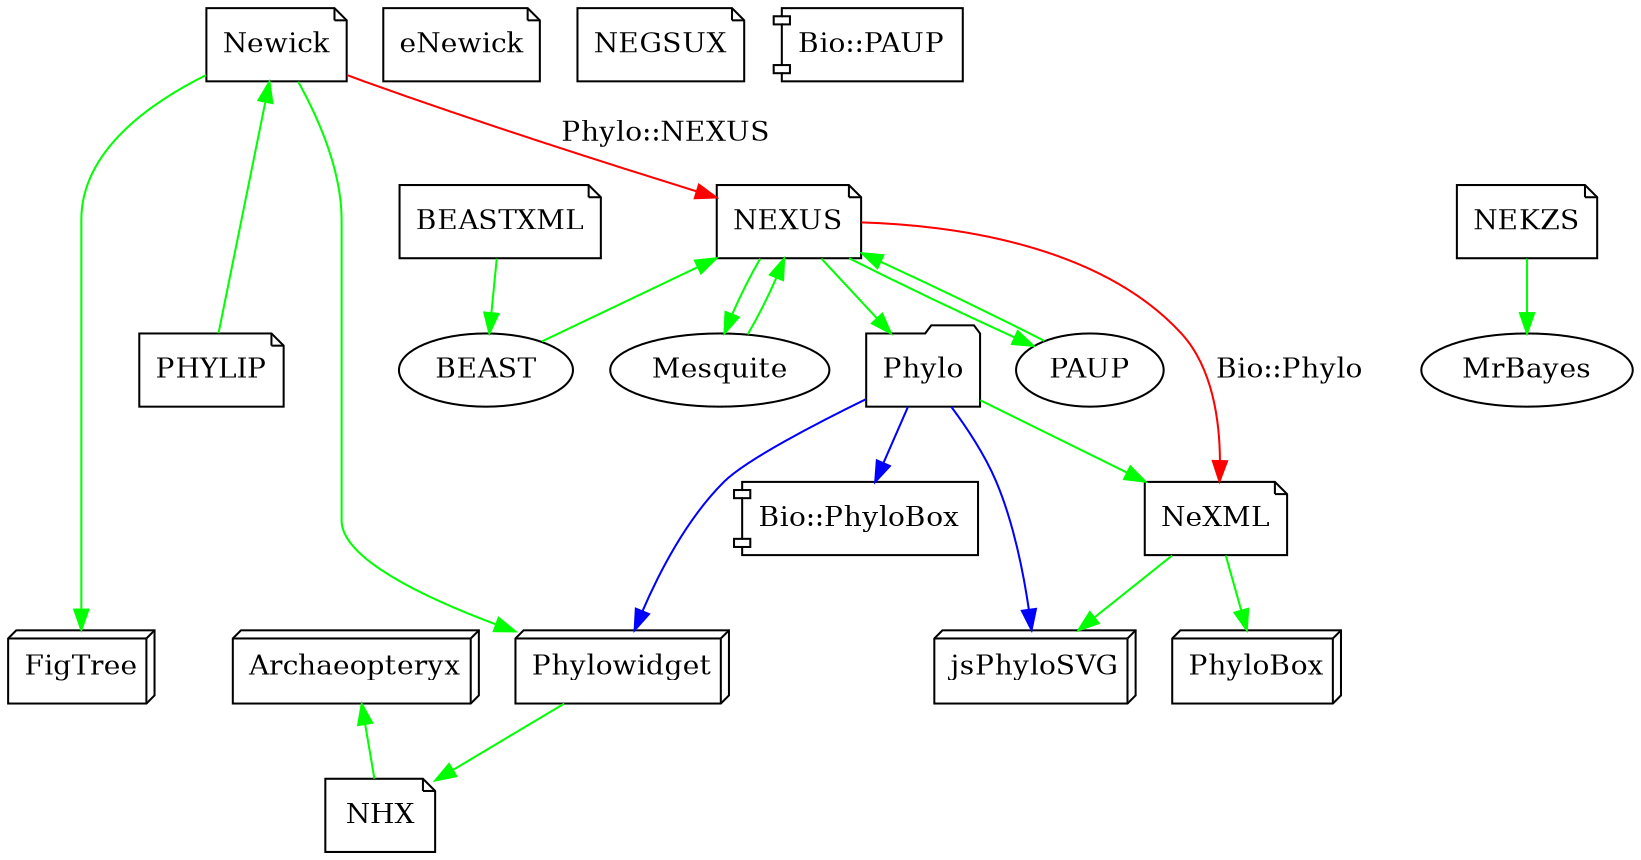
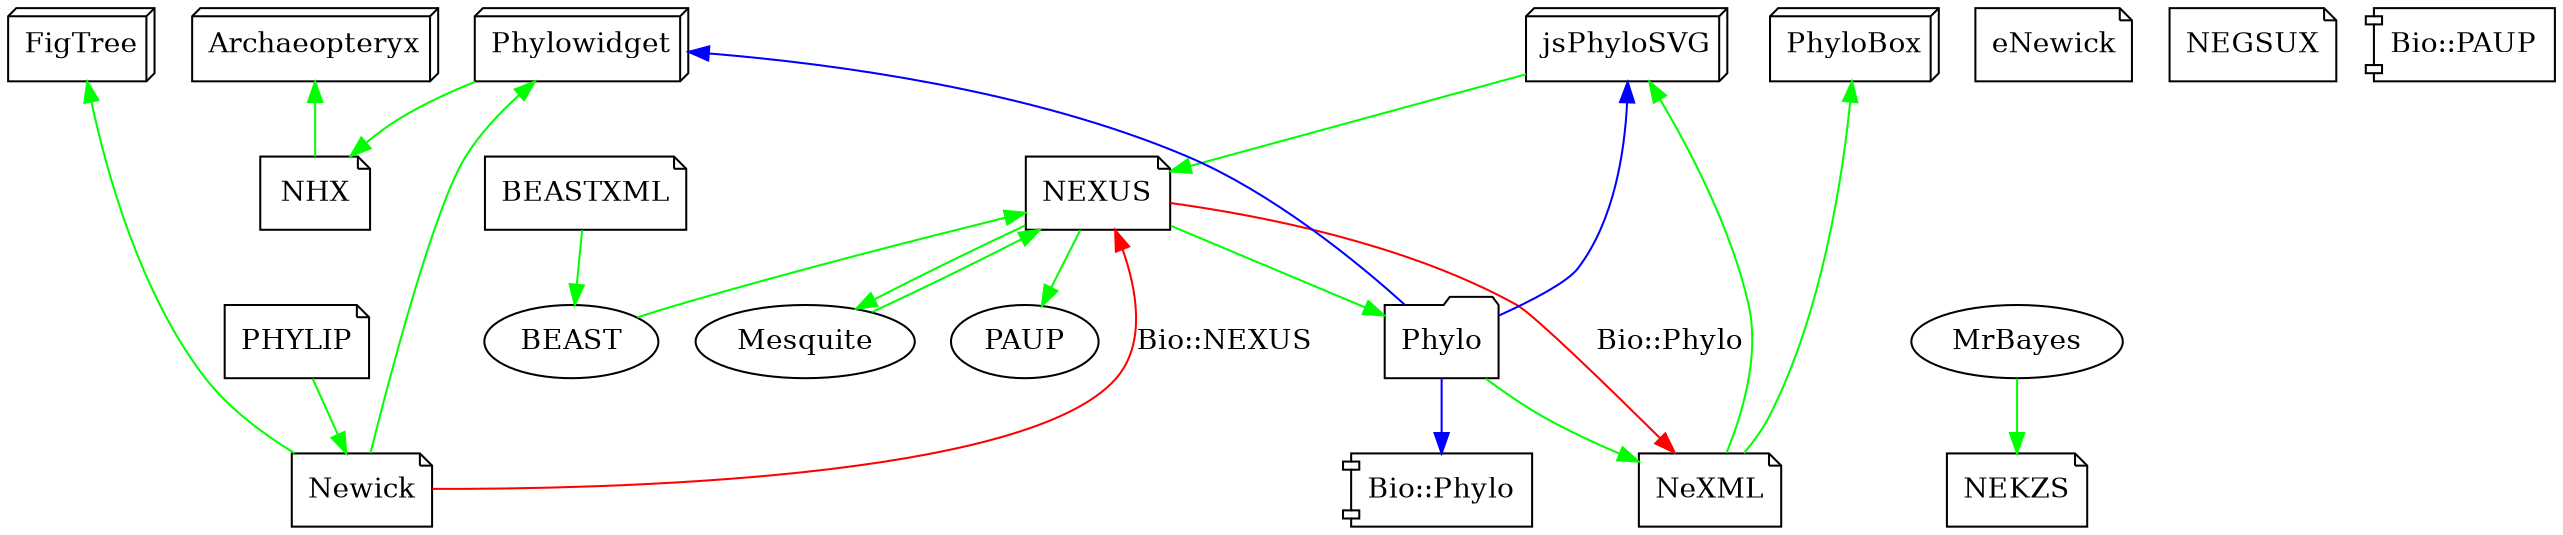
(666, 133) -> (1225, 342)
(1527, 286) -> (2017, 406)
(963, 301) -> (1358, 120)
(860, 518) -> (1442, 490)
